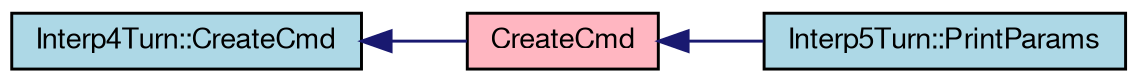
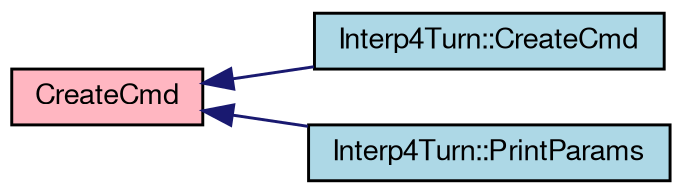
(429, 41) -> (273, 73)
(945, 41) -> (489, 153)
